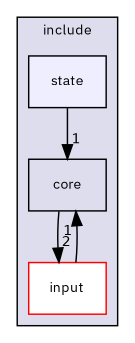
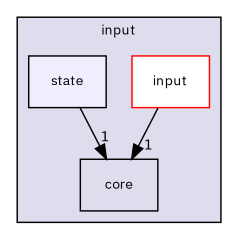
(67, 31) -> (119, 31)
(58, 230) -> none
